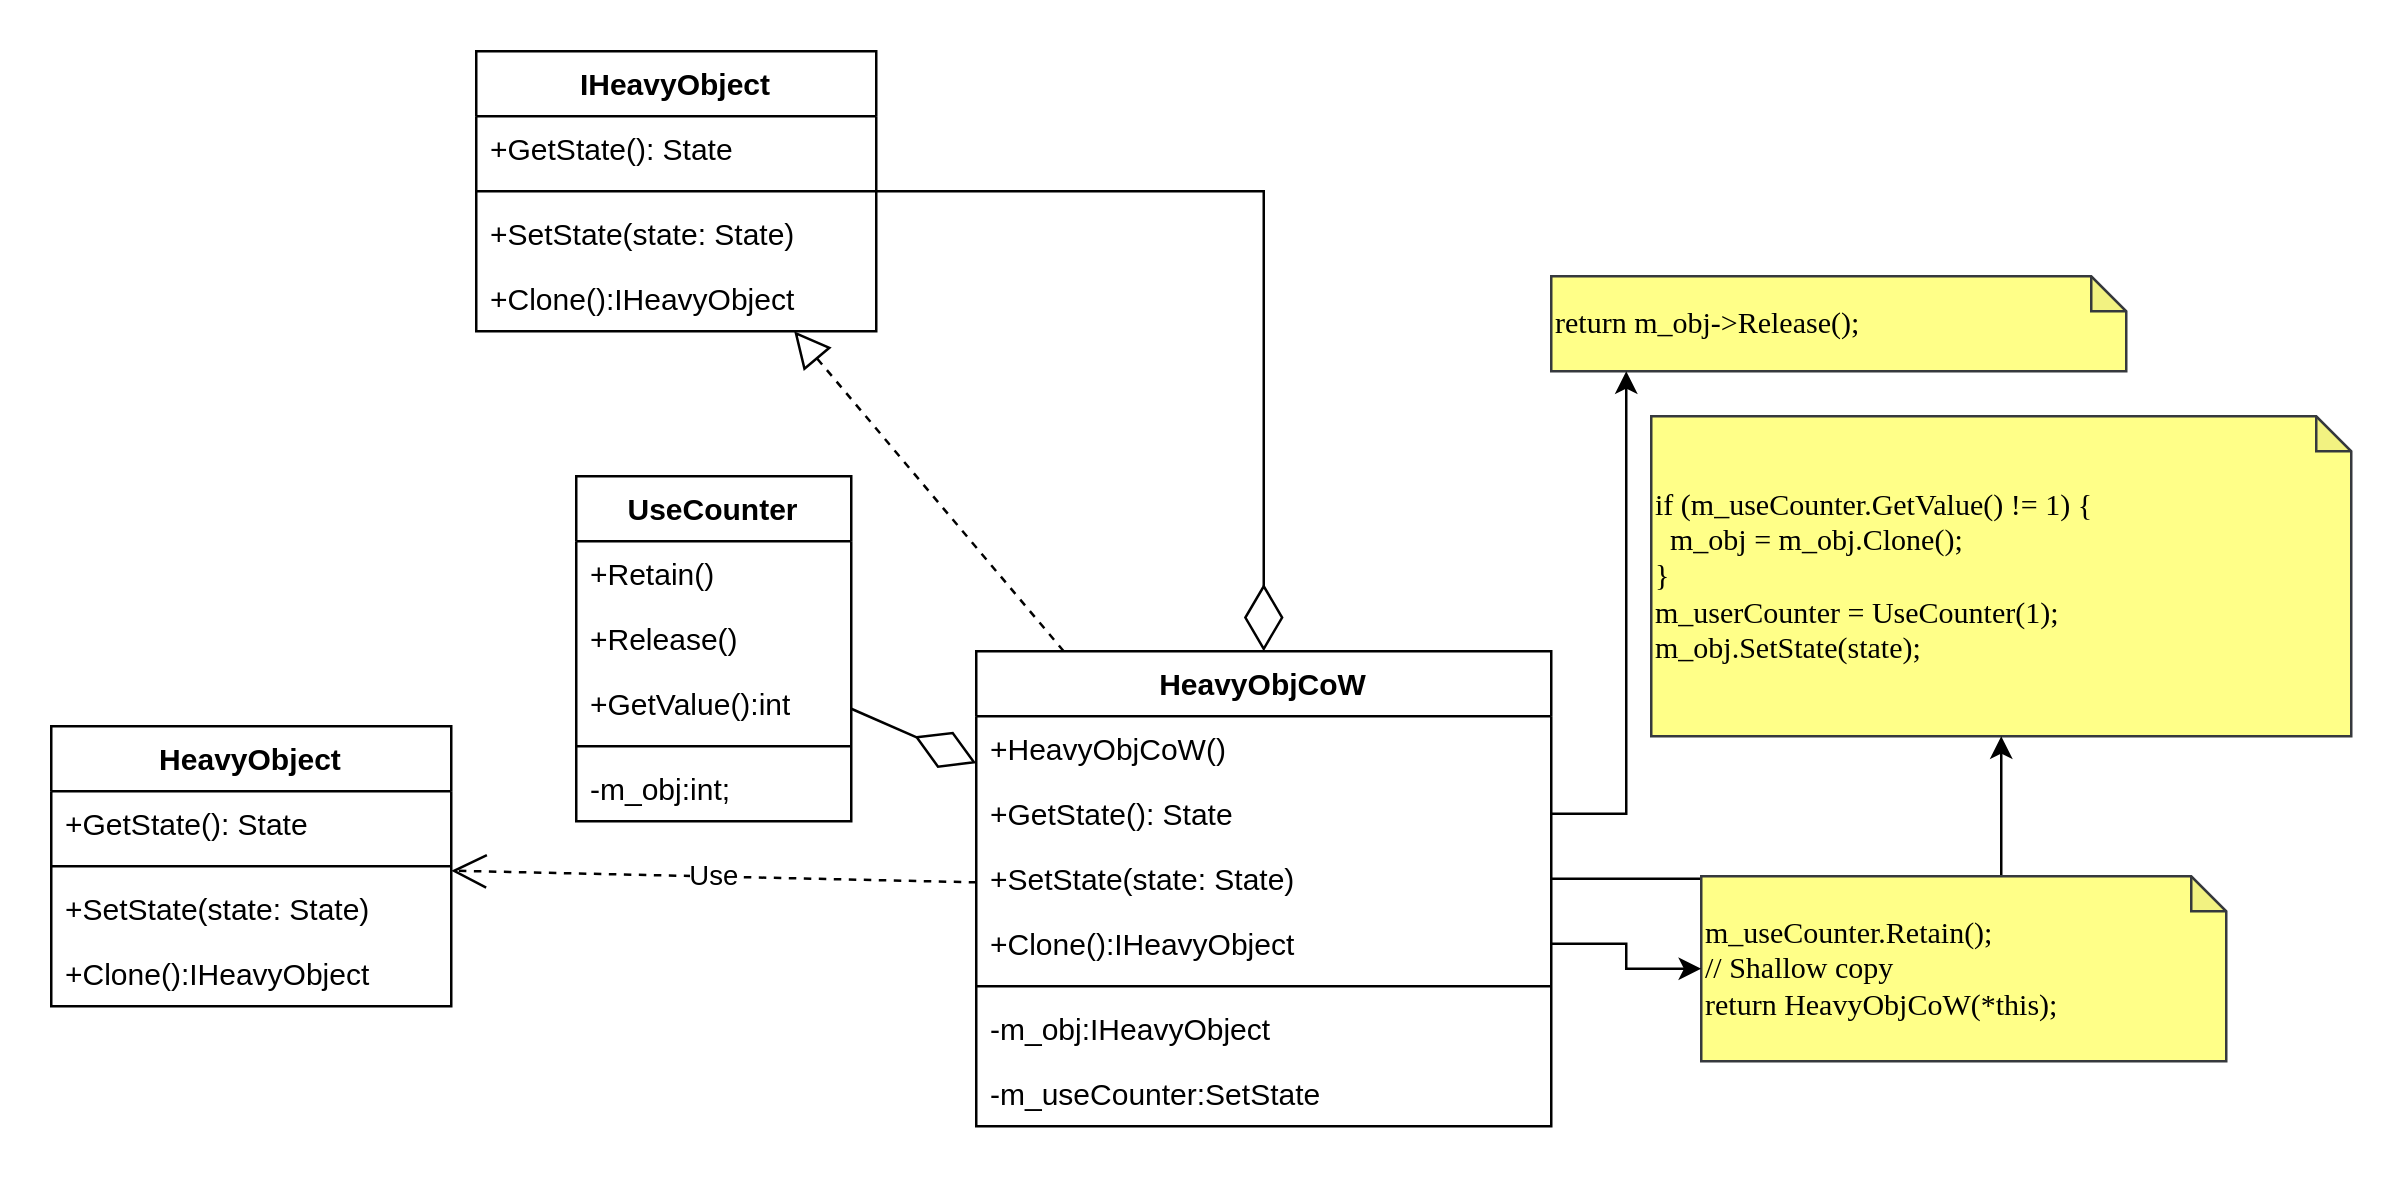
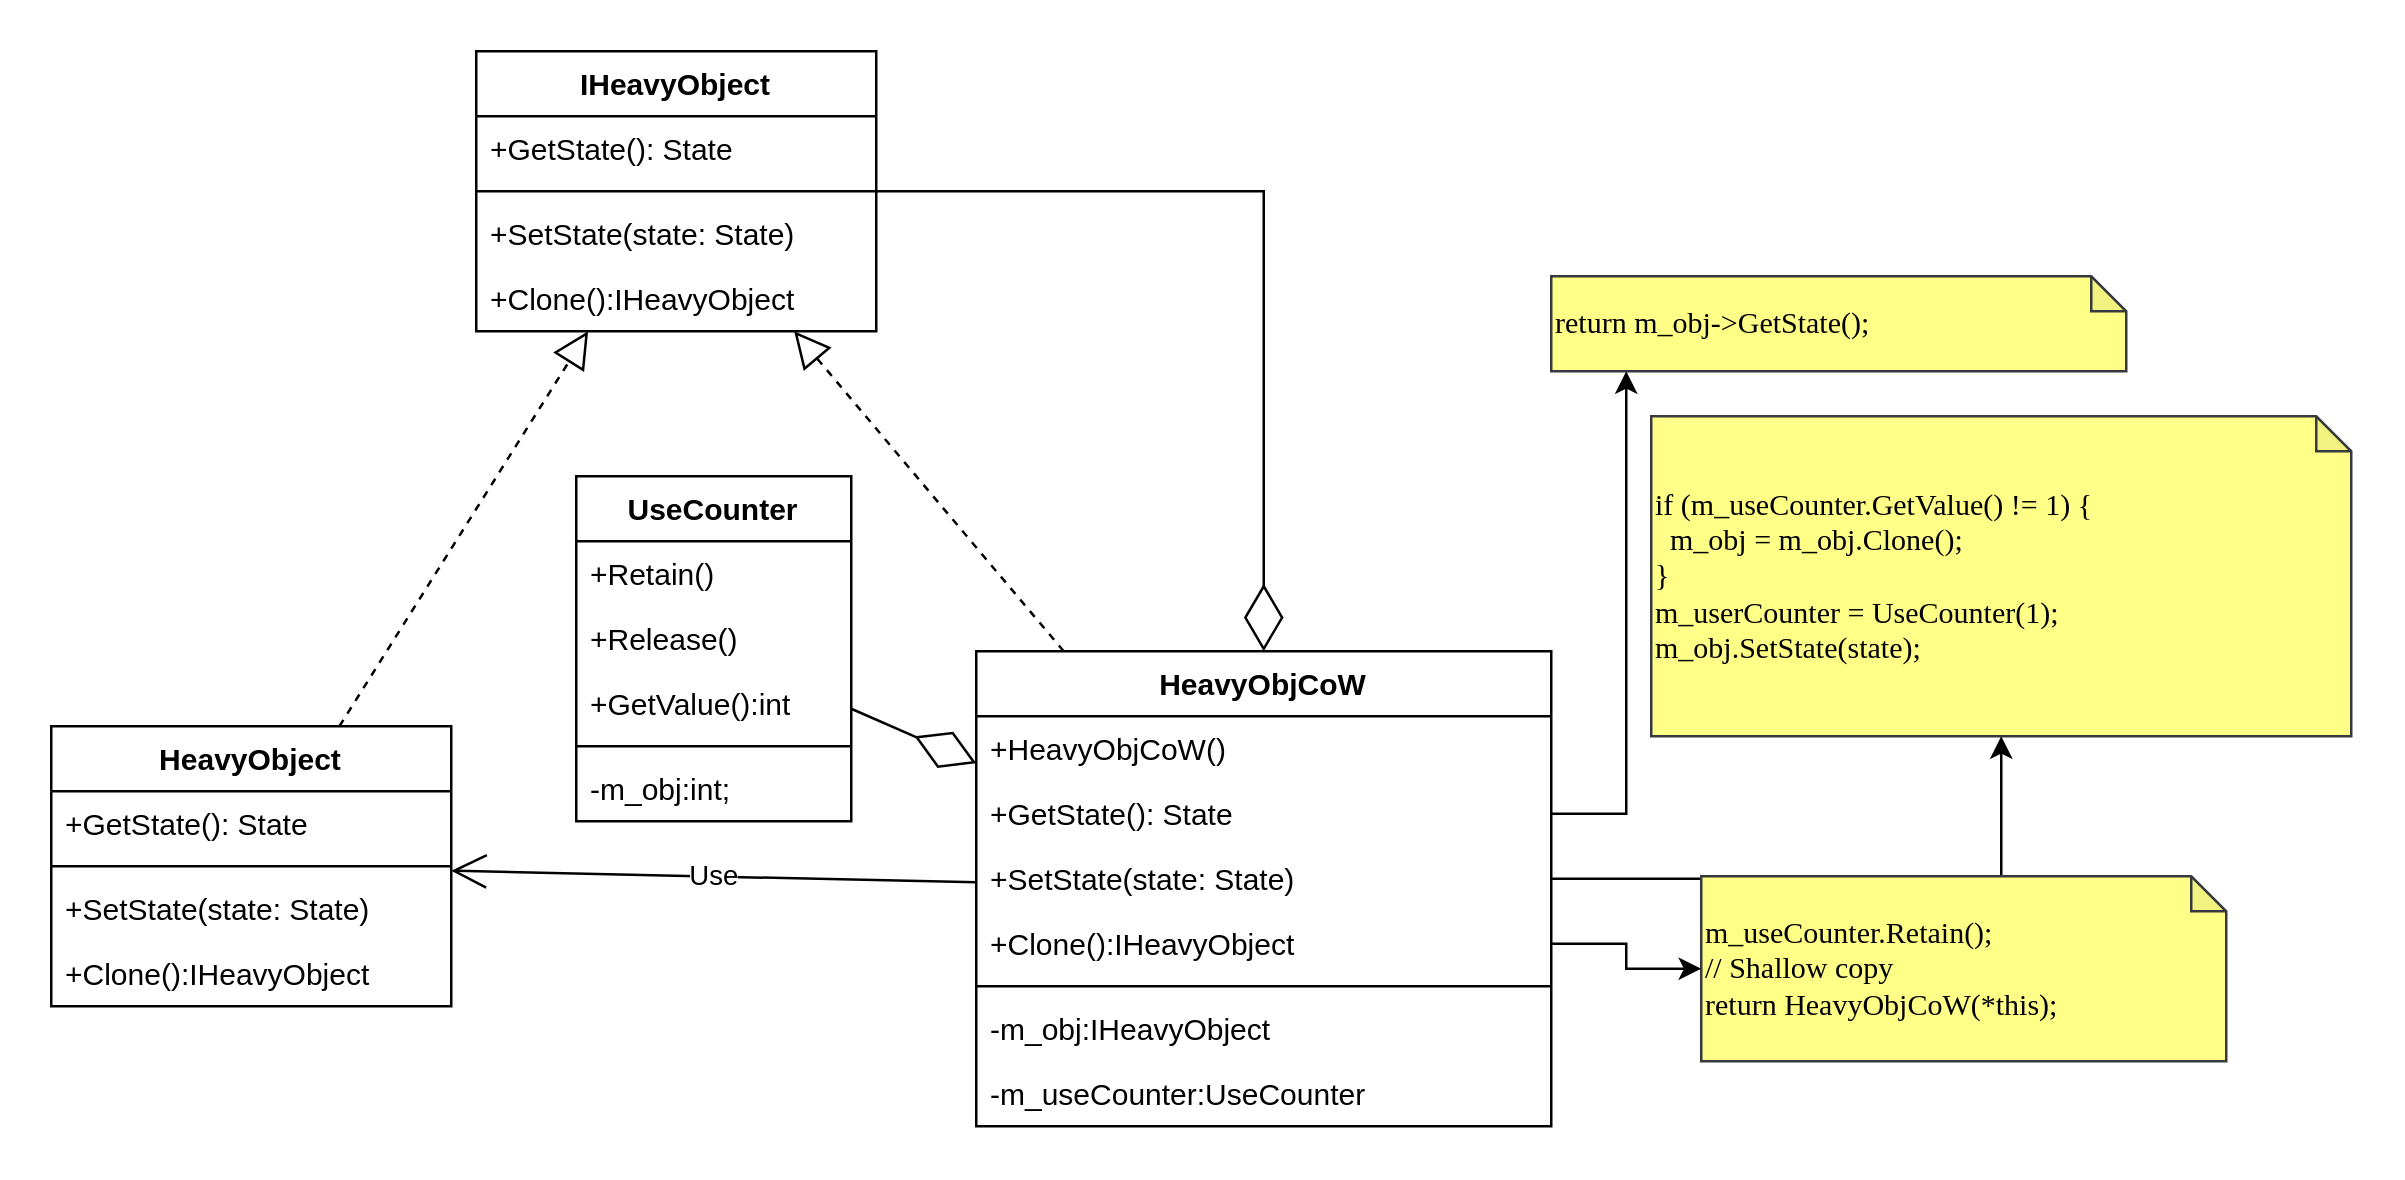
(1746, 324) -> (1758, 324)
none -> (454, 544)
(854, 880) -> (854, 880)
(1172, 1097) -> (1189, 1097)
